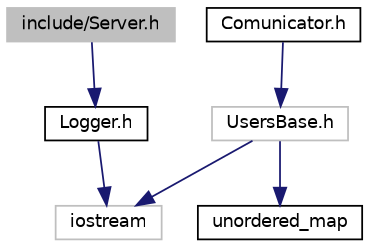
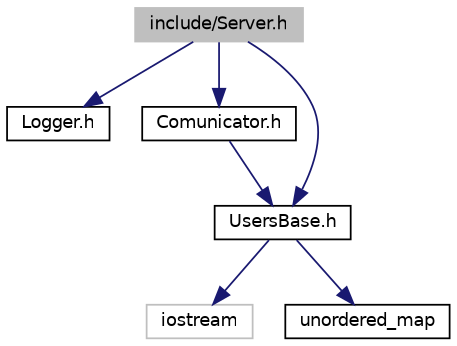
none -> (219, 65)
none -> (311, 103)
(280, 124) -> (283, 223)
(101, 164) -> none
